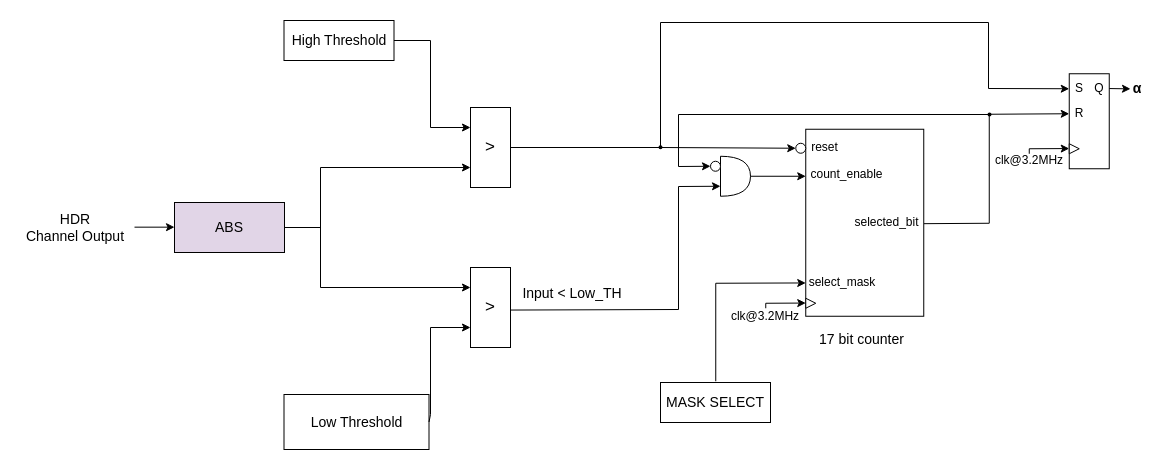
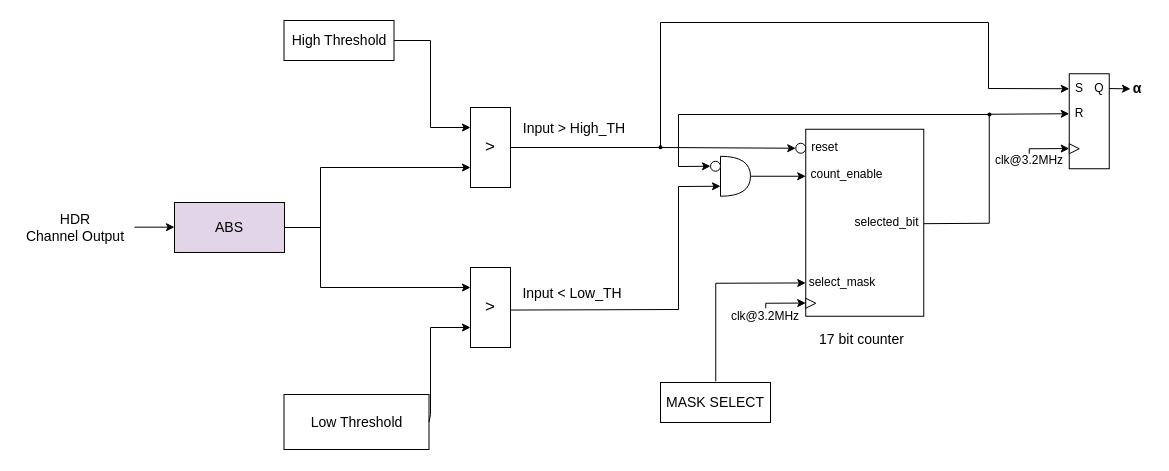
none -> (573, 129)
